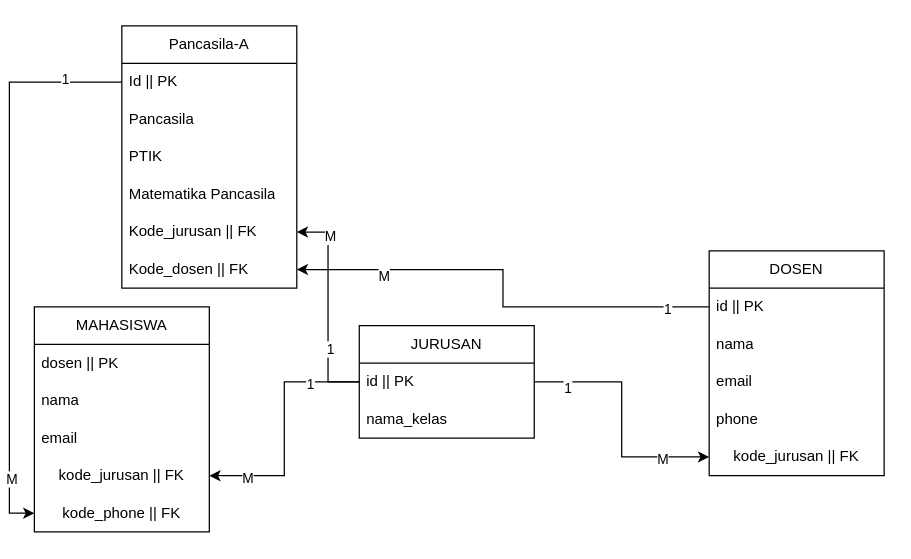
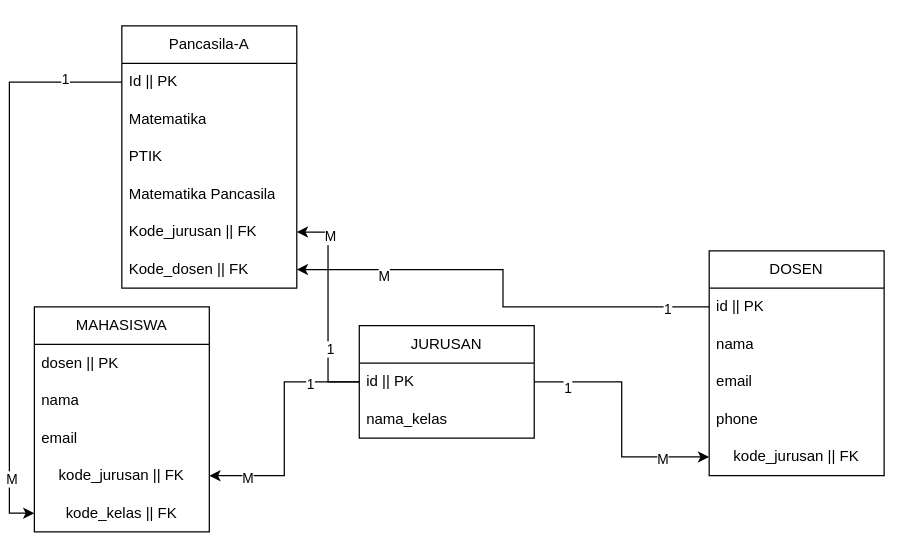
(163, 119) -> (169, 119)
(122, 513) -> (122, 513)
